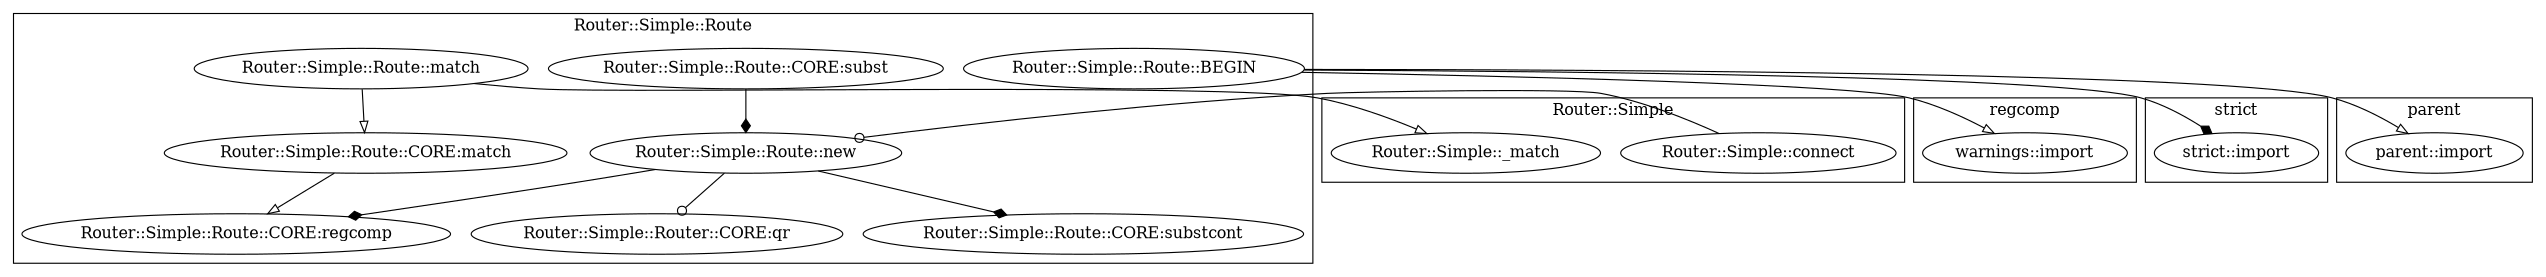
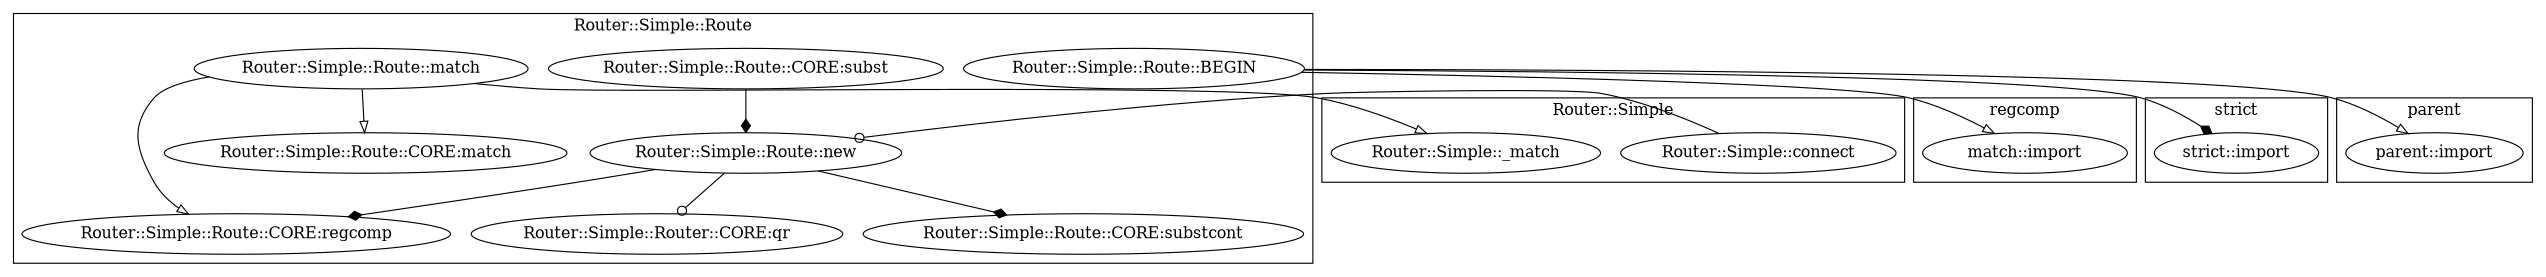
(2025, 153) -> (2025, 153)
(306, 190) -> (139, 128)
